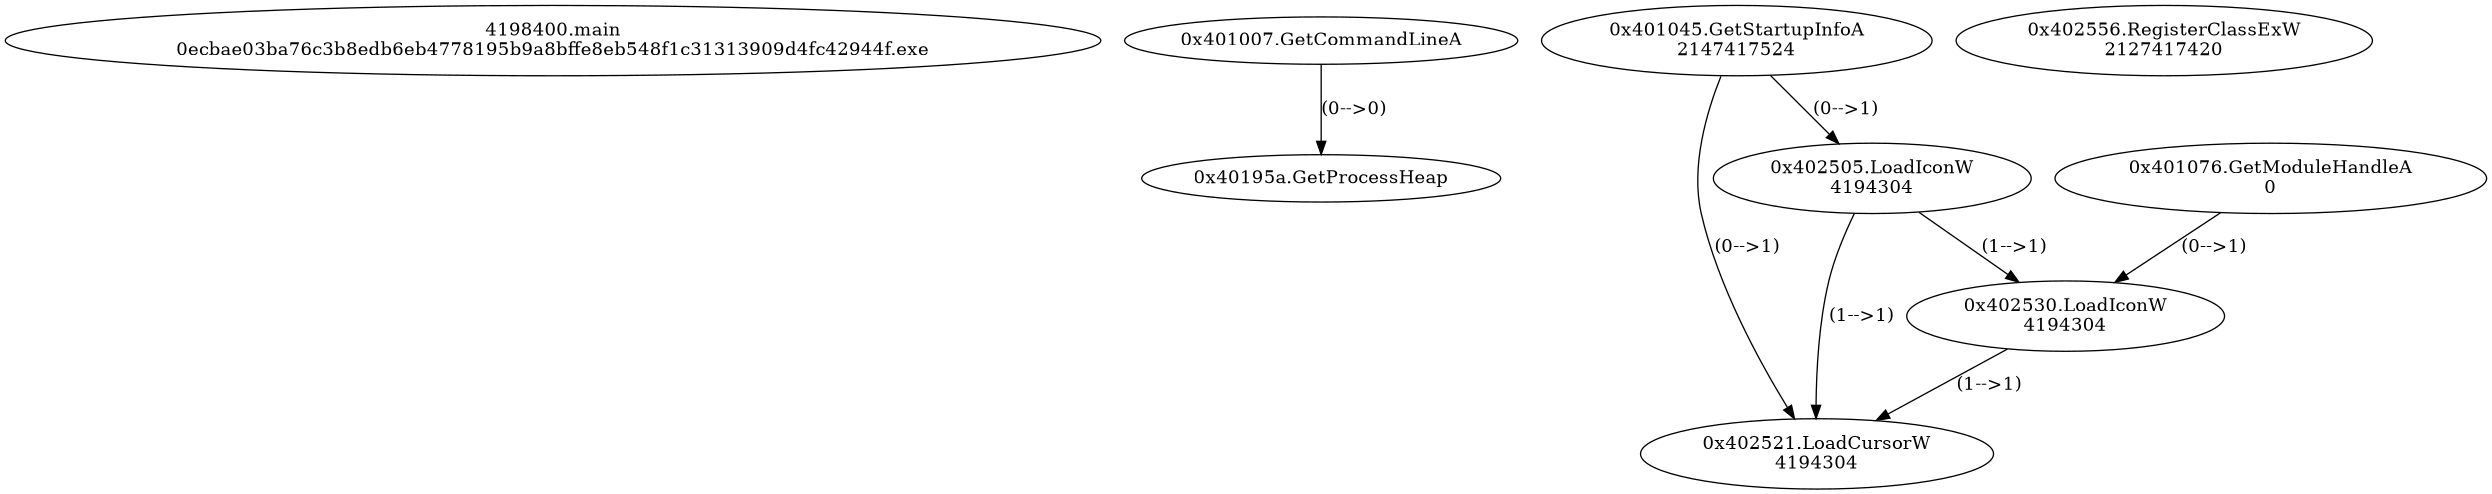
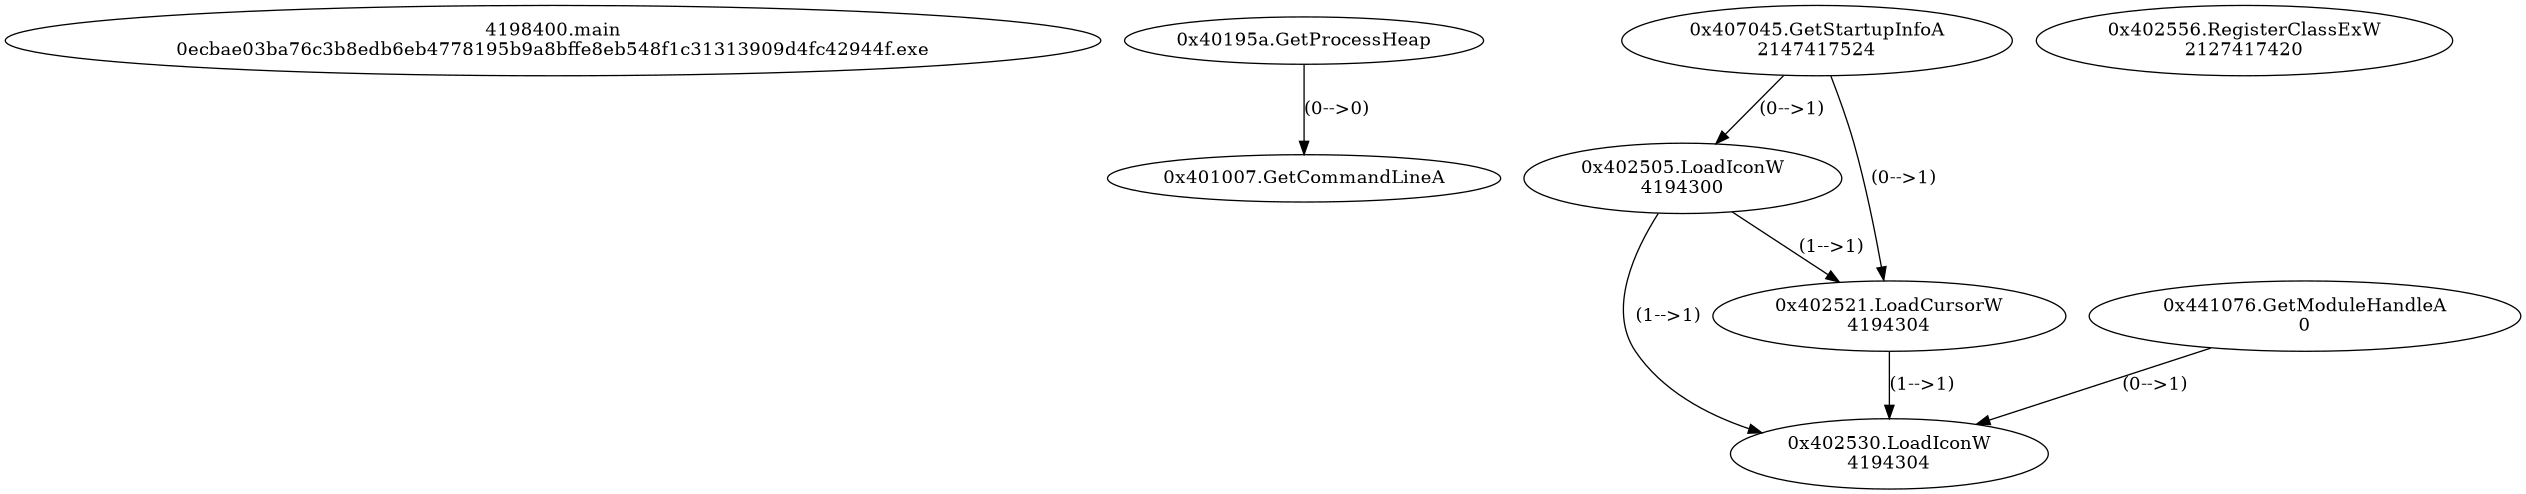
(1737, 41) -> (1817, 41)
(1321, 103) -> (1304, 103)
(1872, 178) -> (1683, 178)
(2271, 178) -> (2305, 316)
(1948, 382) -> (1889, 378)
